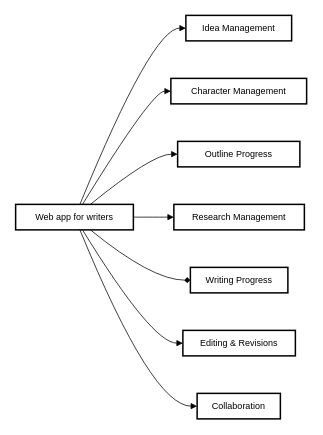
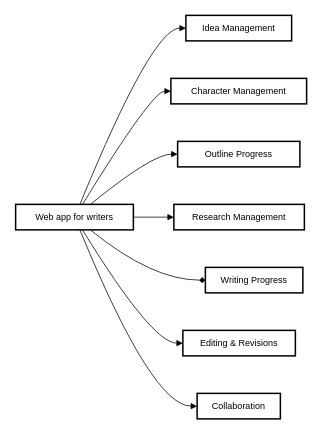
(239, 280) -> (254, 280)
